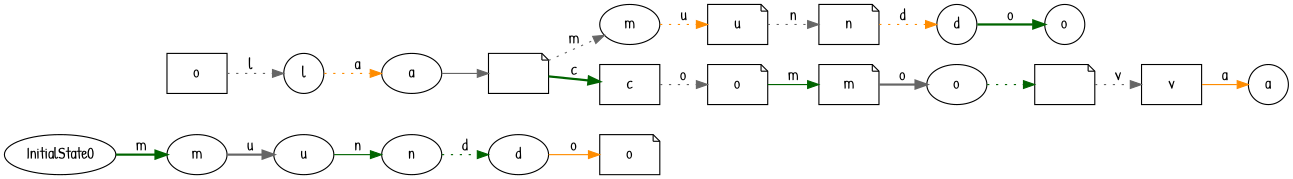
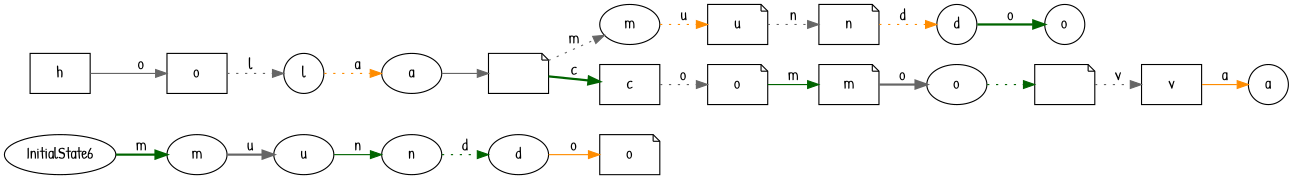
none -> (60, 73)
(60, 155) -> (60, 155)
